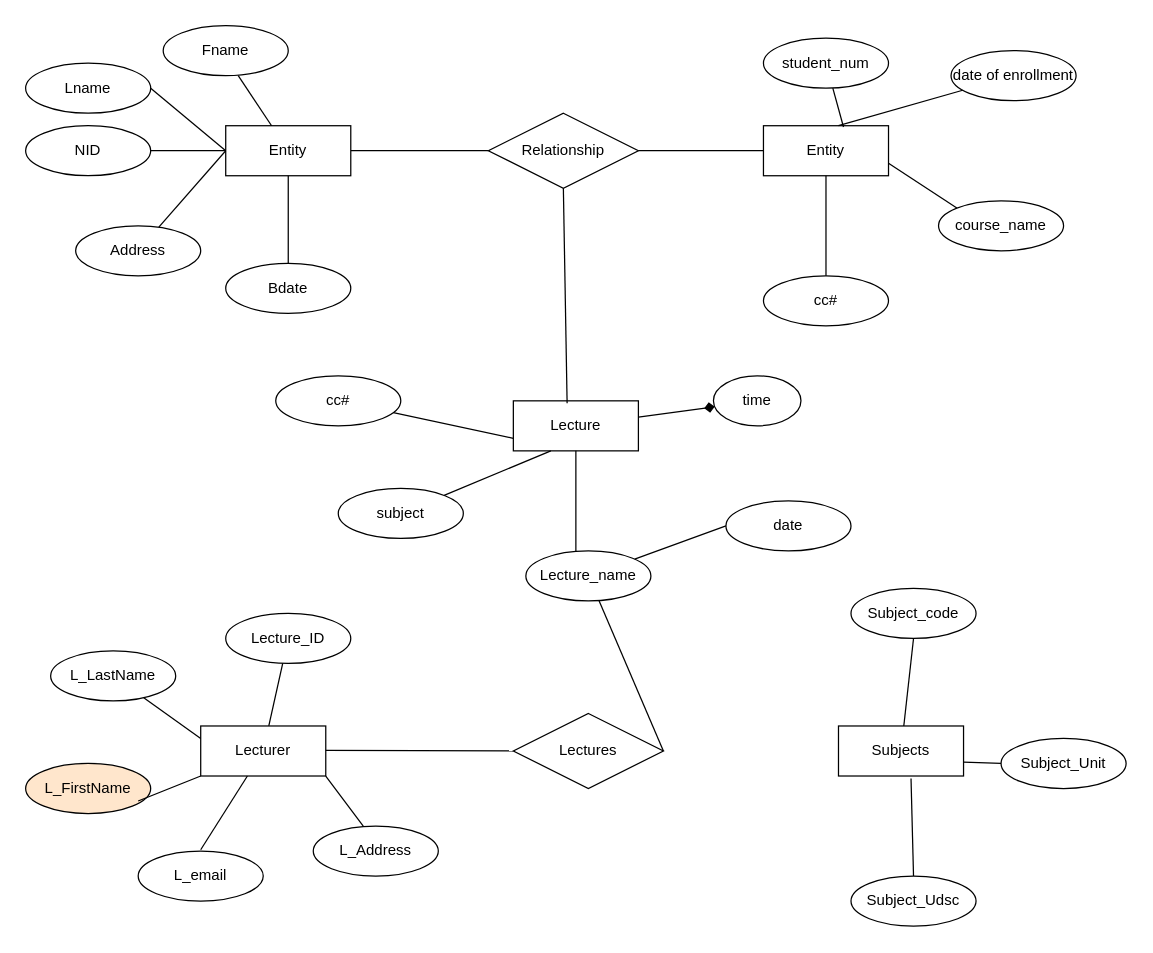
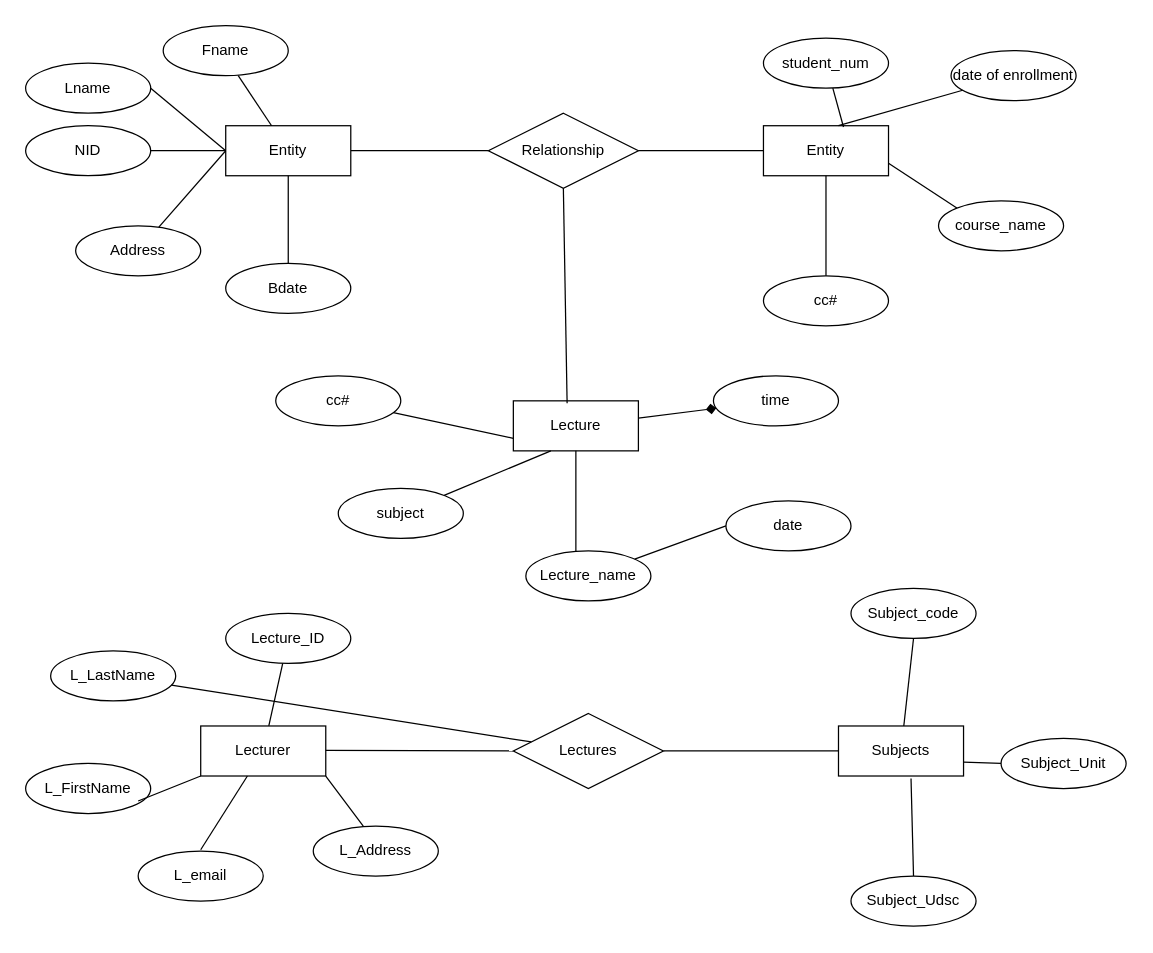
(757, 401) -> (776, 401)
(631, 676) -> (750, 751)
(172, 718) -> (351, 713)
(88, 788) -> (88, 788)
